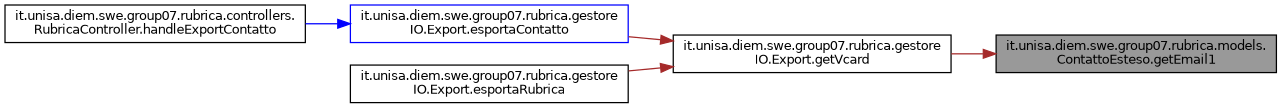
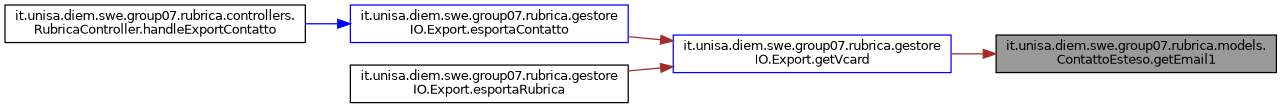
(812, 54) -> (812, 54)
